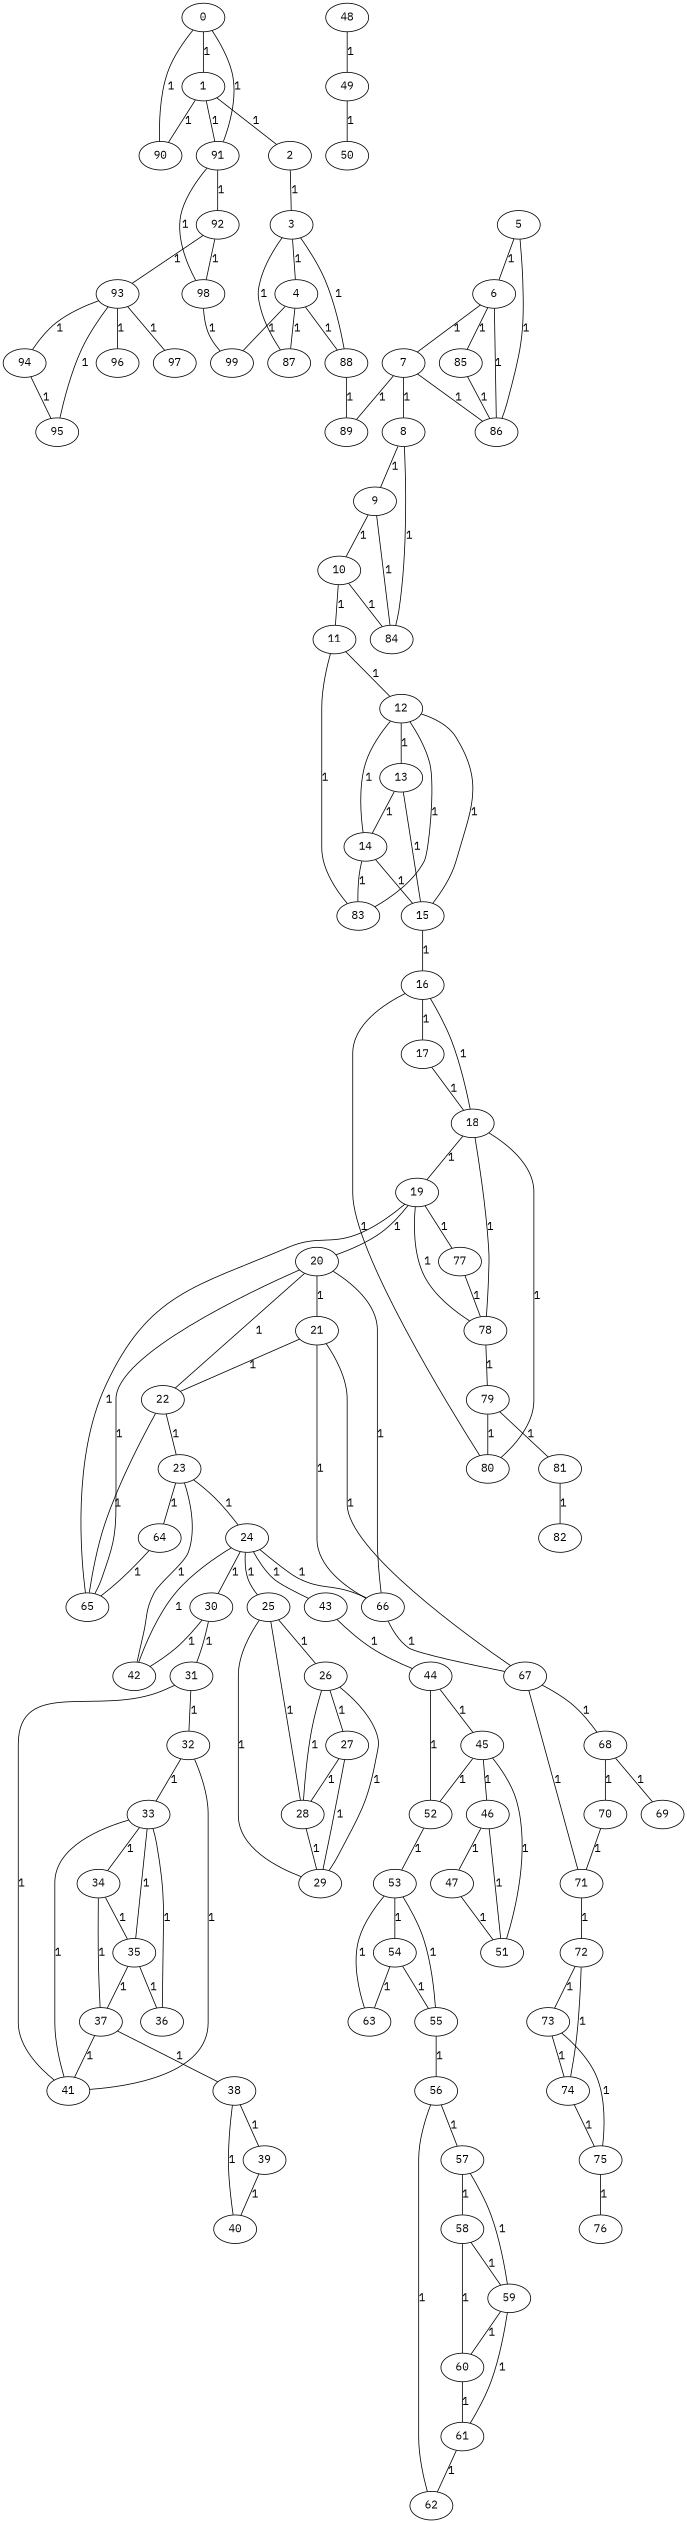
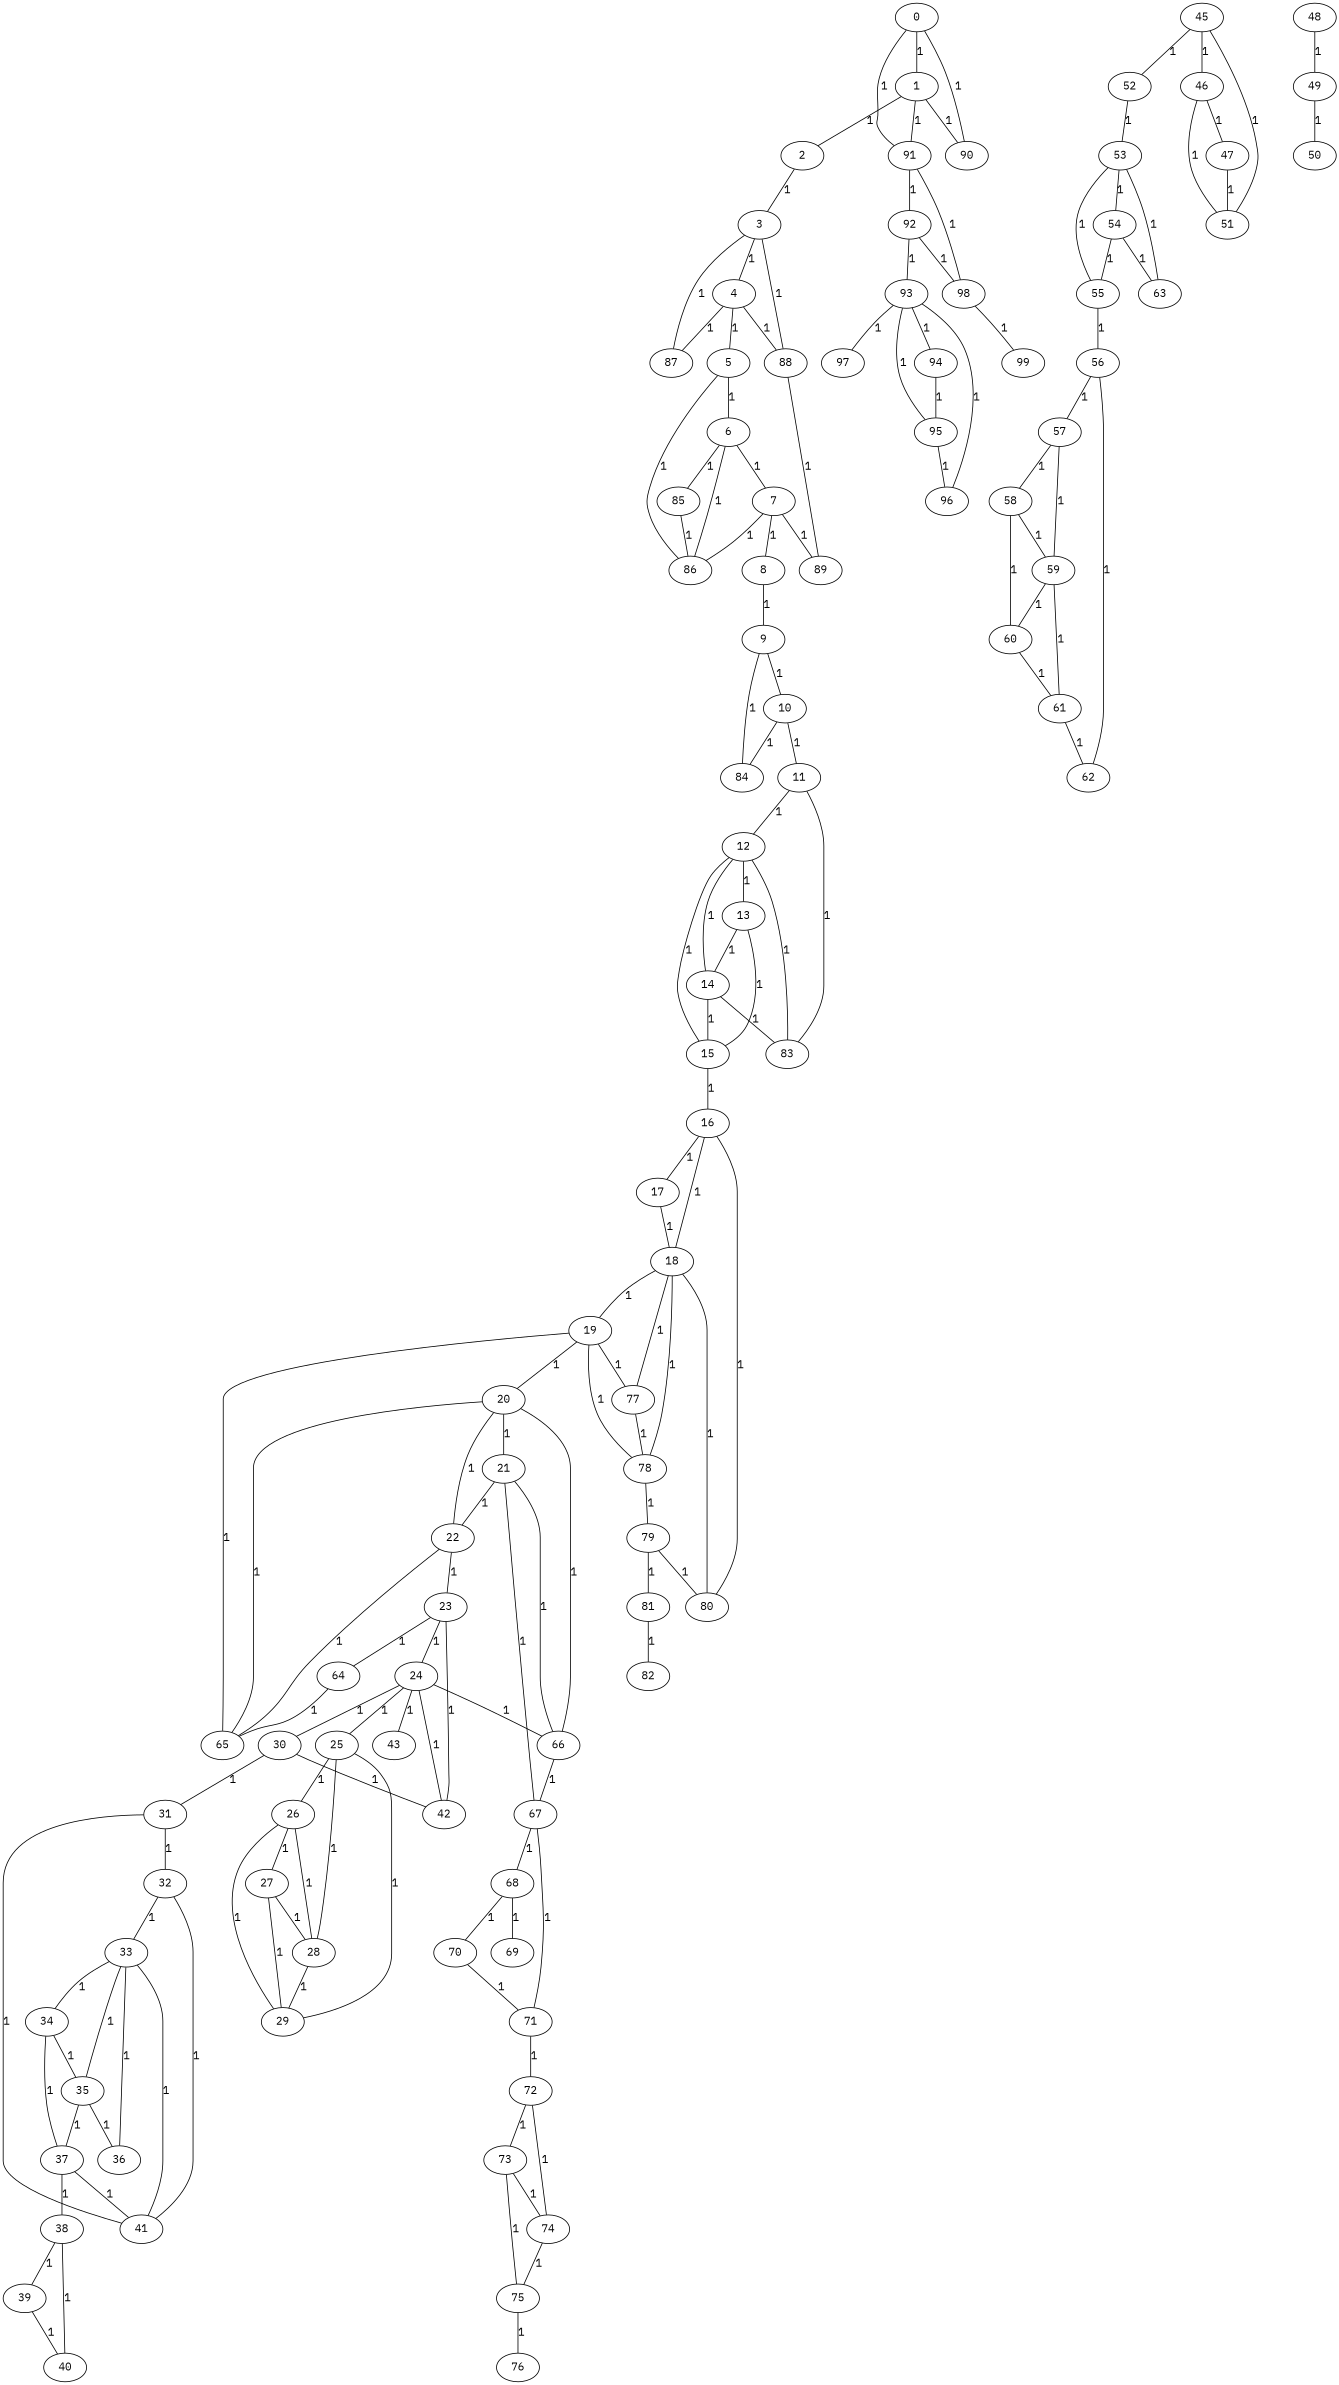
(263, 330) -> (731, 329)
none -> (941, 467)
(405, 536) -> none
none -> (653, 1331)
(431, 1676) -> none
